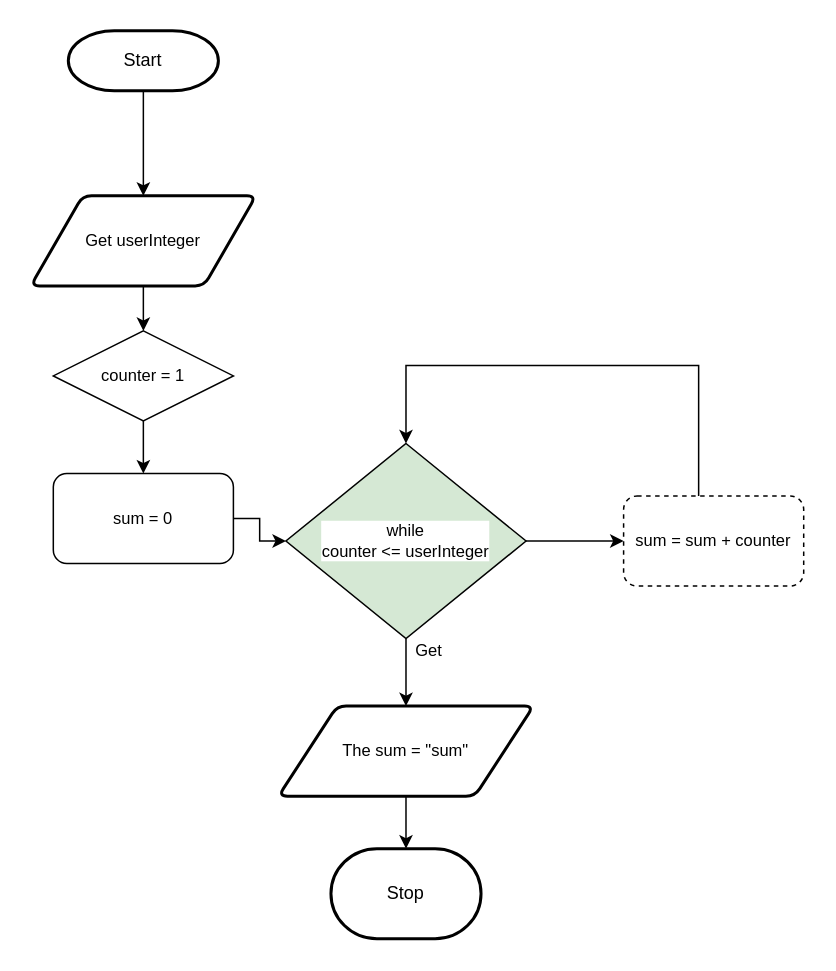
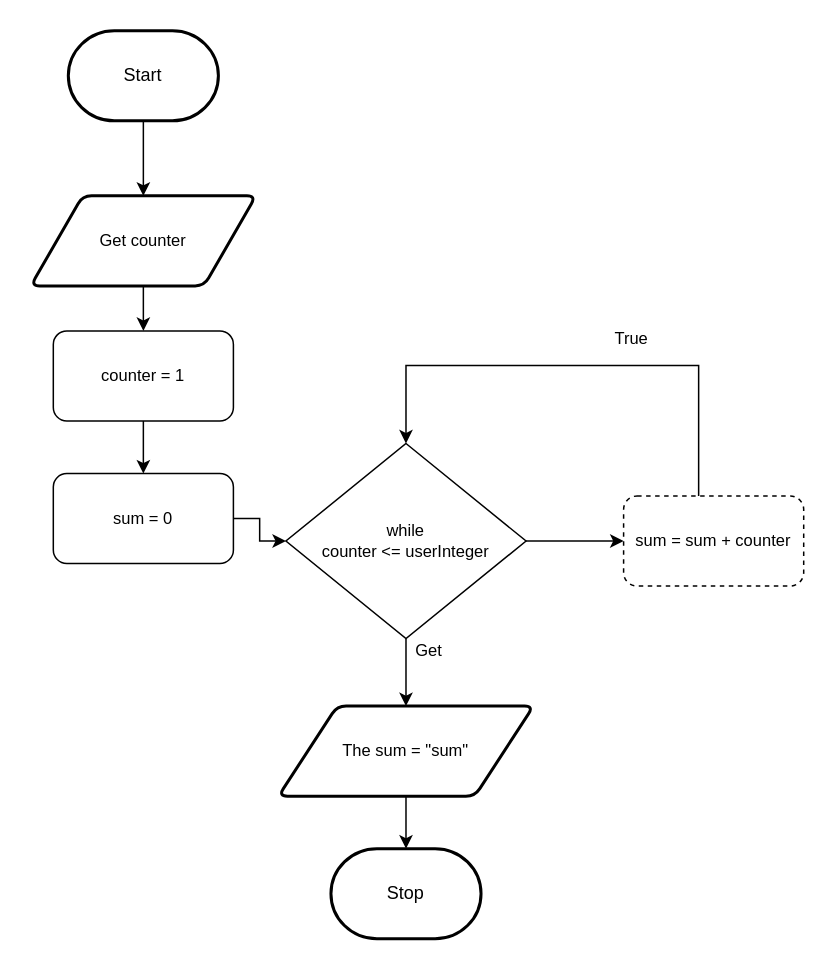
(143, 61) -> (143, 76)
(143, 241) -> (143, 241)
none -> (631, 338)
(143, 376) -> (143, 376)
(406, 541) -> (406, 541)
